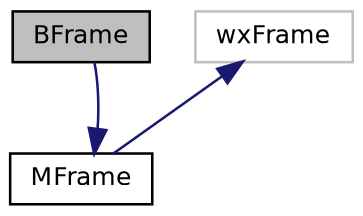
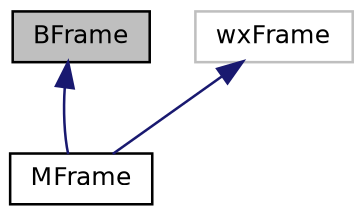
(98, 95) -> (64, 121)
